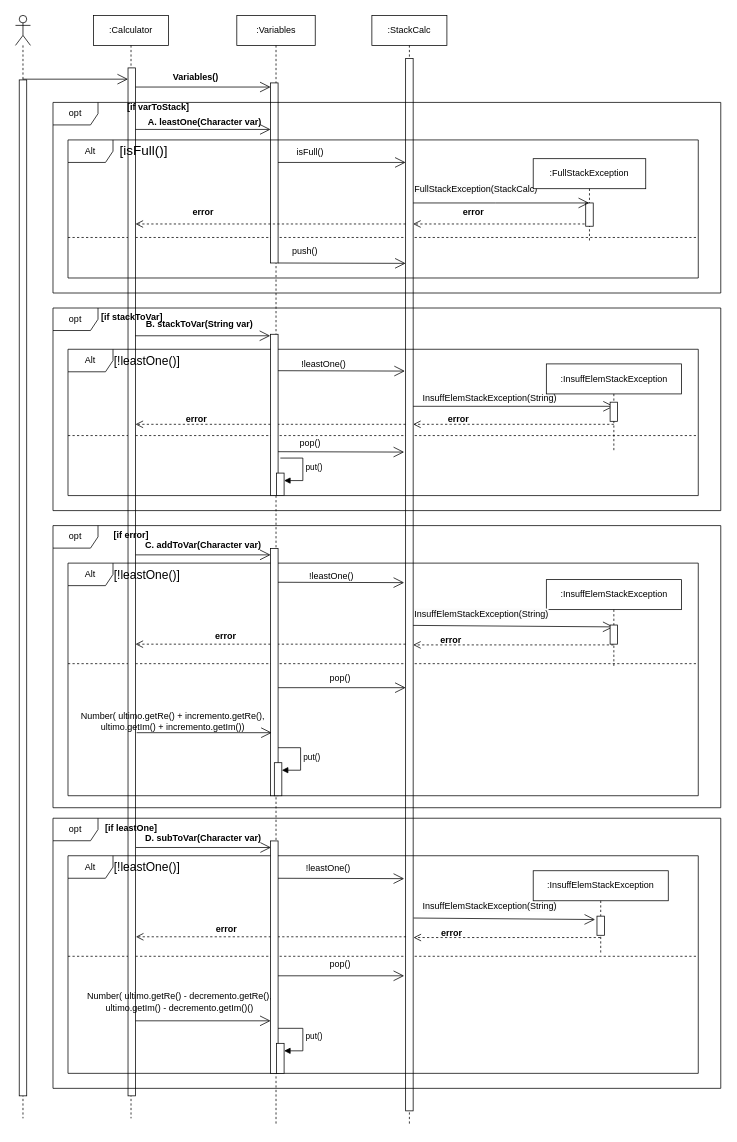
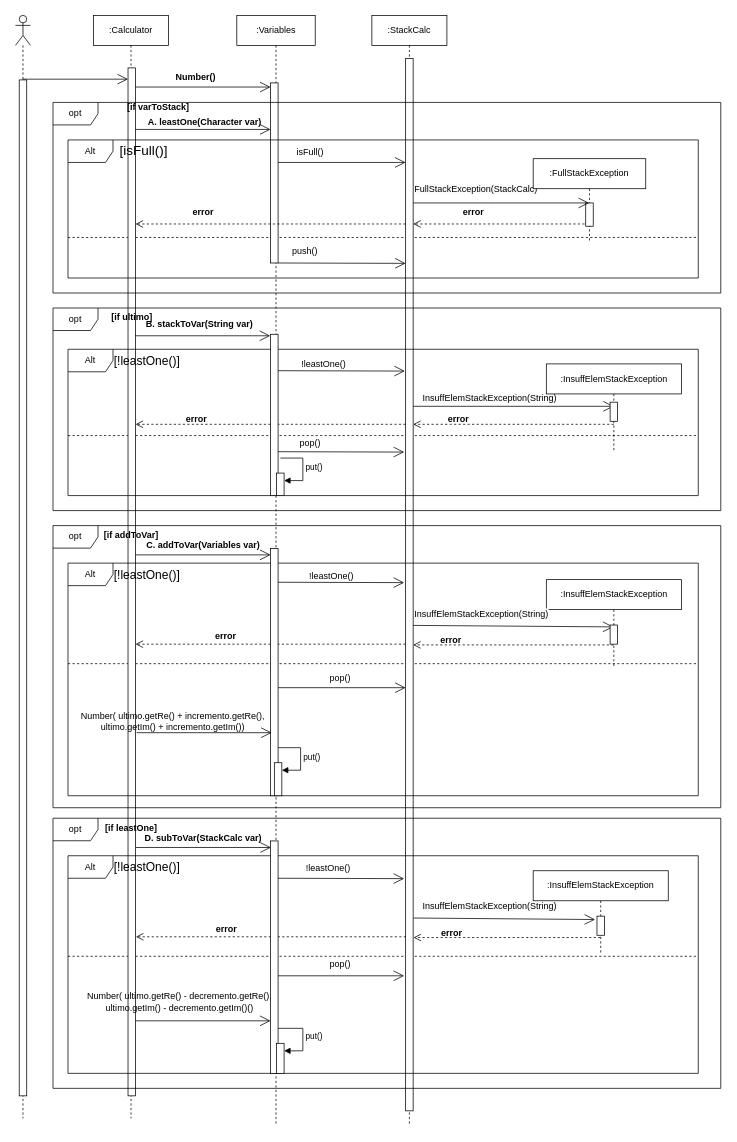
(196, 78) -> (196, 78)
(132, 318) -> (132, 318)
(131, 535) -> (131, 535)
(203, 546) -> (203, 546)
(203, 838) -> (203, 838)
